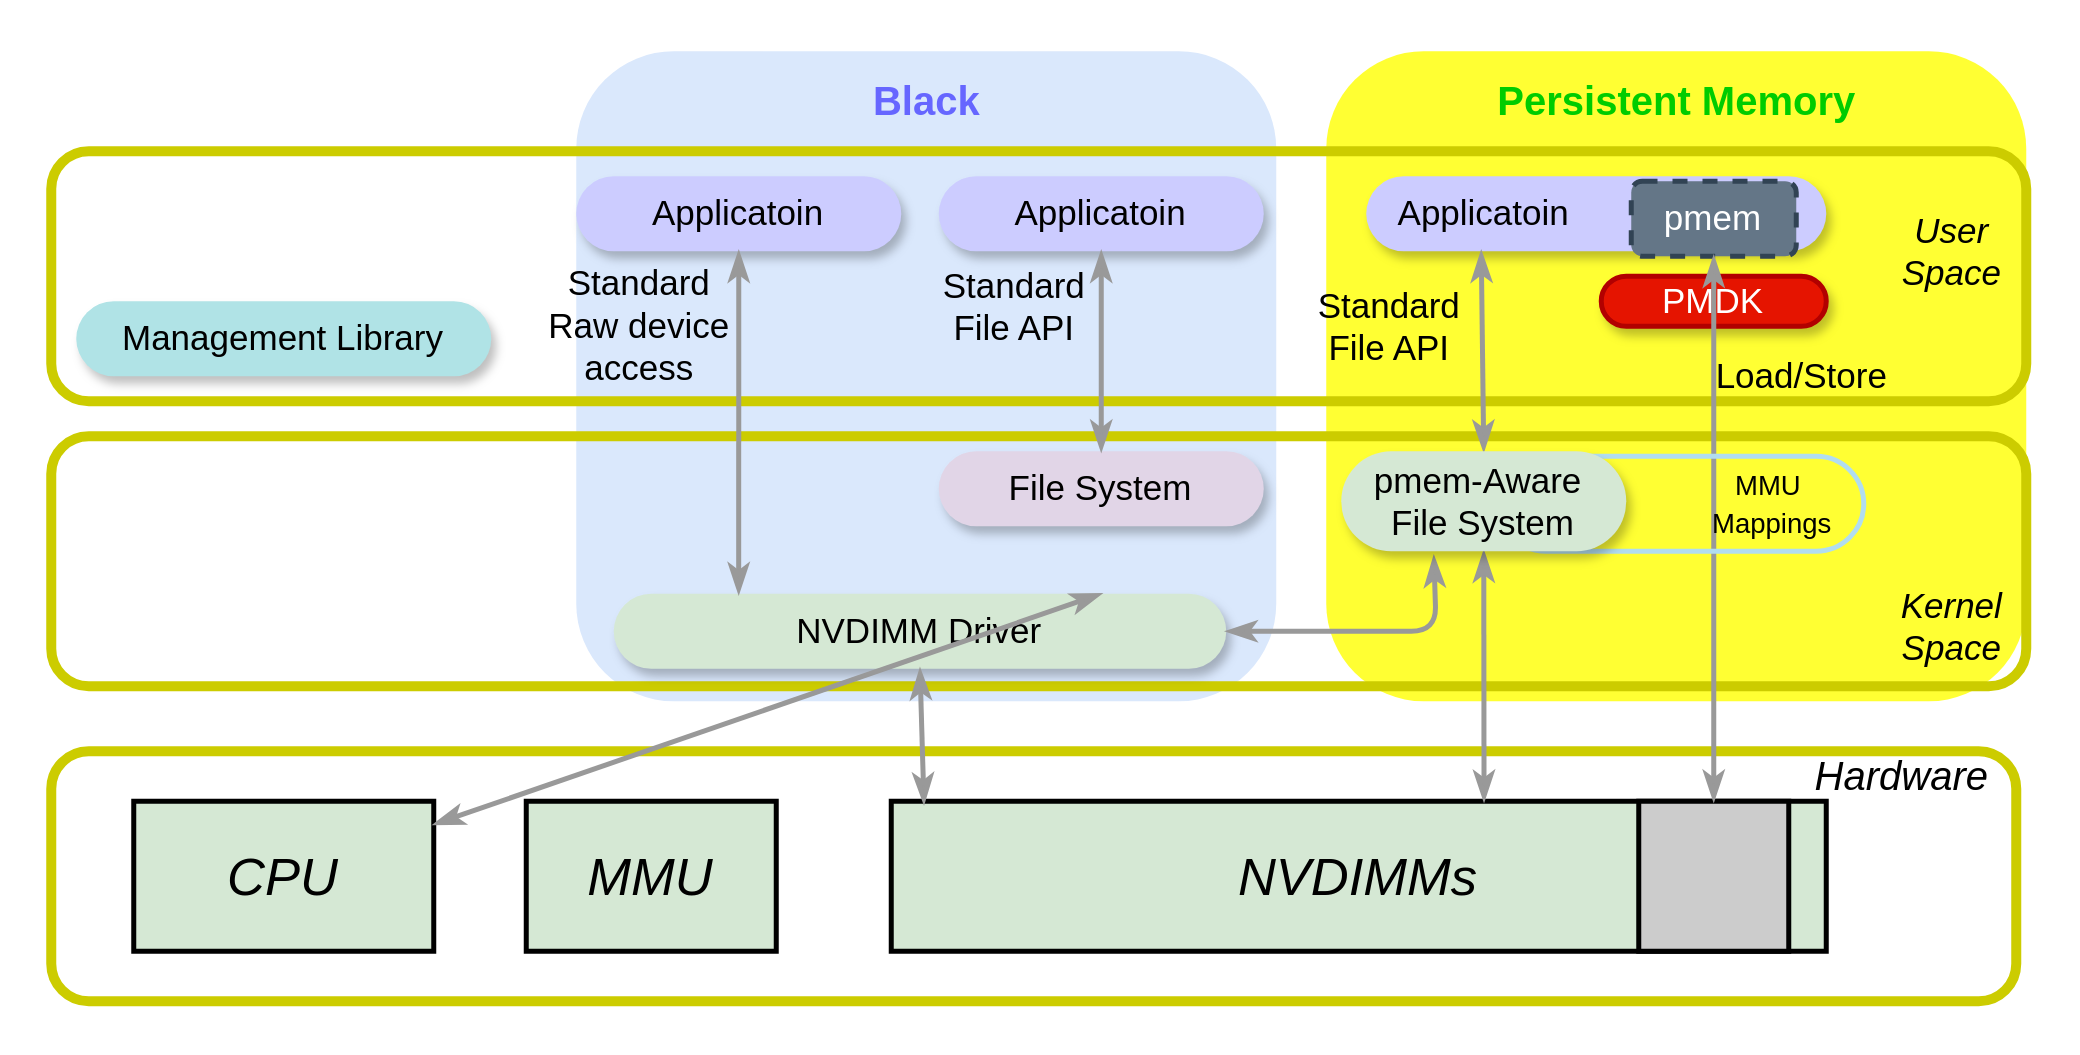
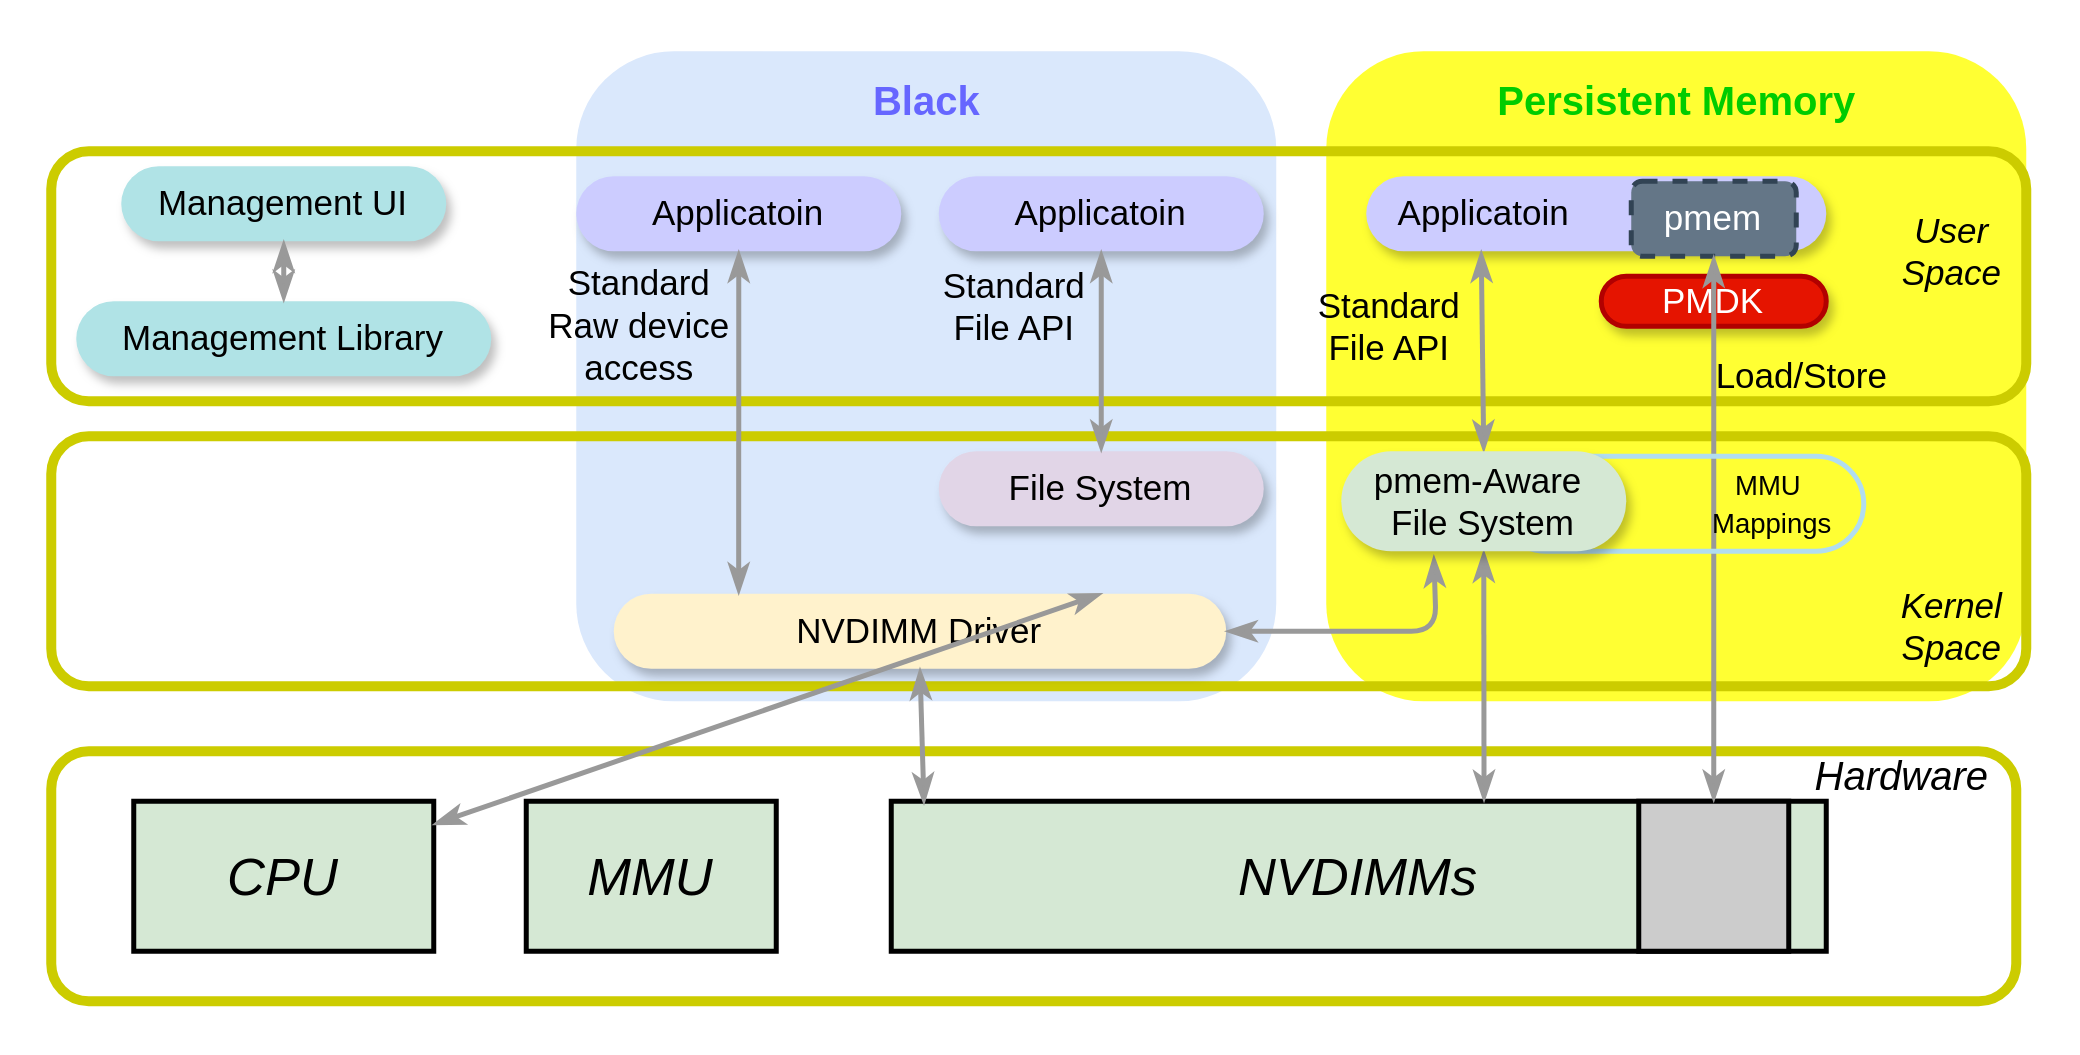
none -> (284, 204)
none -> (284, 271)
(920, 631) -> (920, 631)
